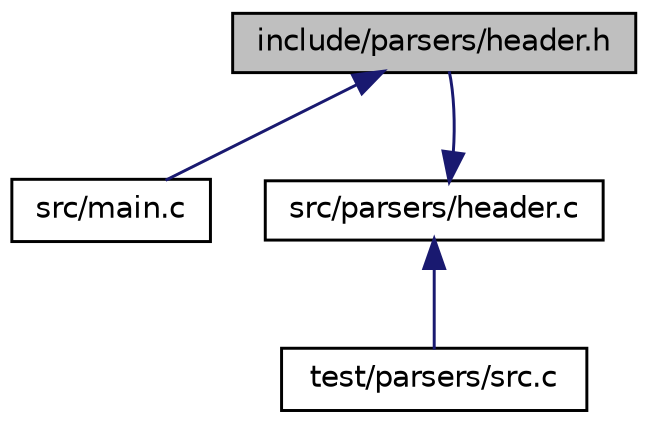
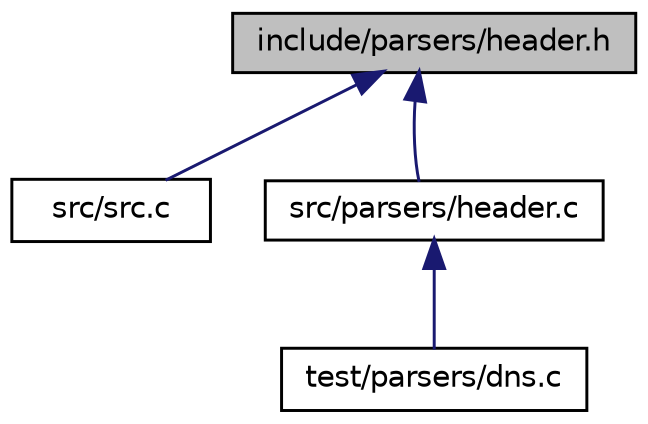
(454, 112) -> (415, 142)
(111, 210) -> (111, 210)
(434, 379) -> (434, 379)
